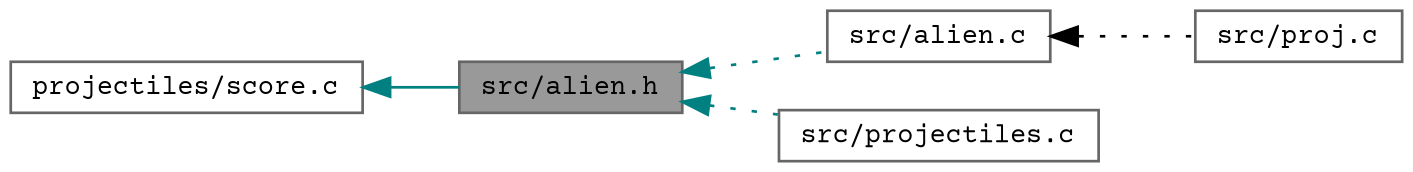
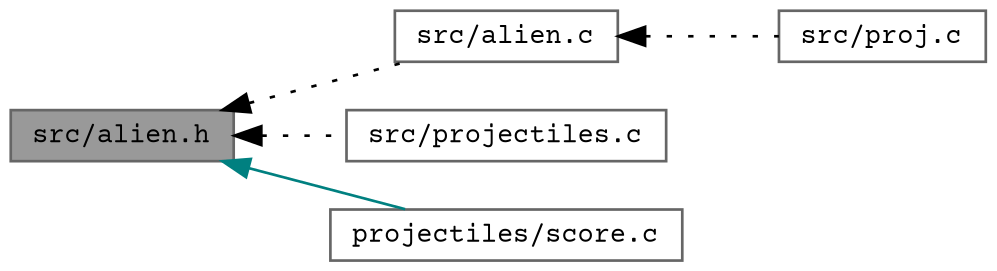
(768, 60) -> (327, 83)
(425, 87) -> (327, 189)
(743, 110) -> (304, 136)
